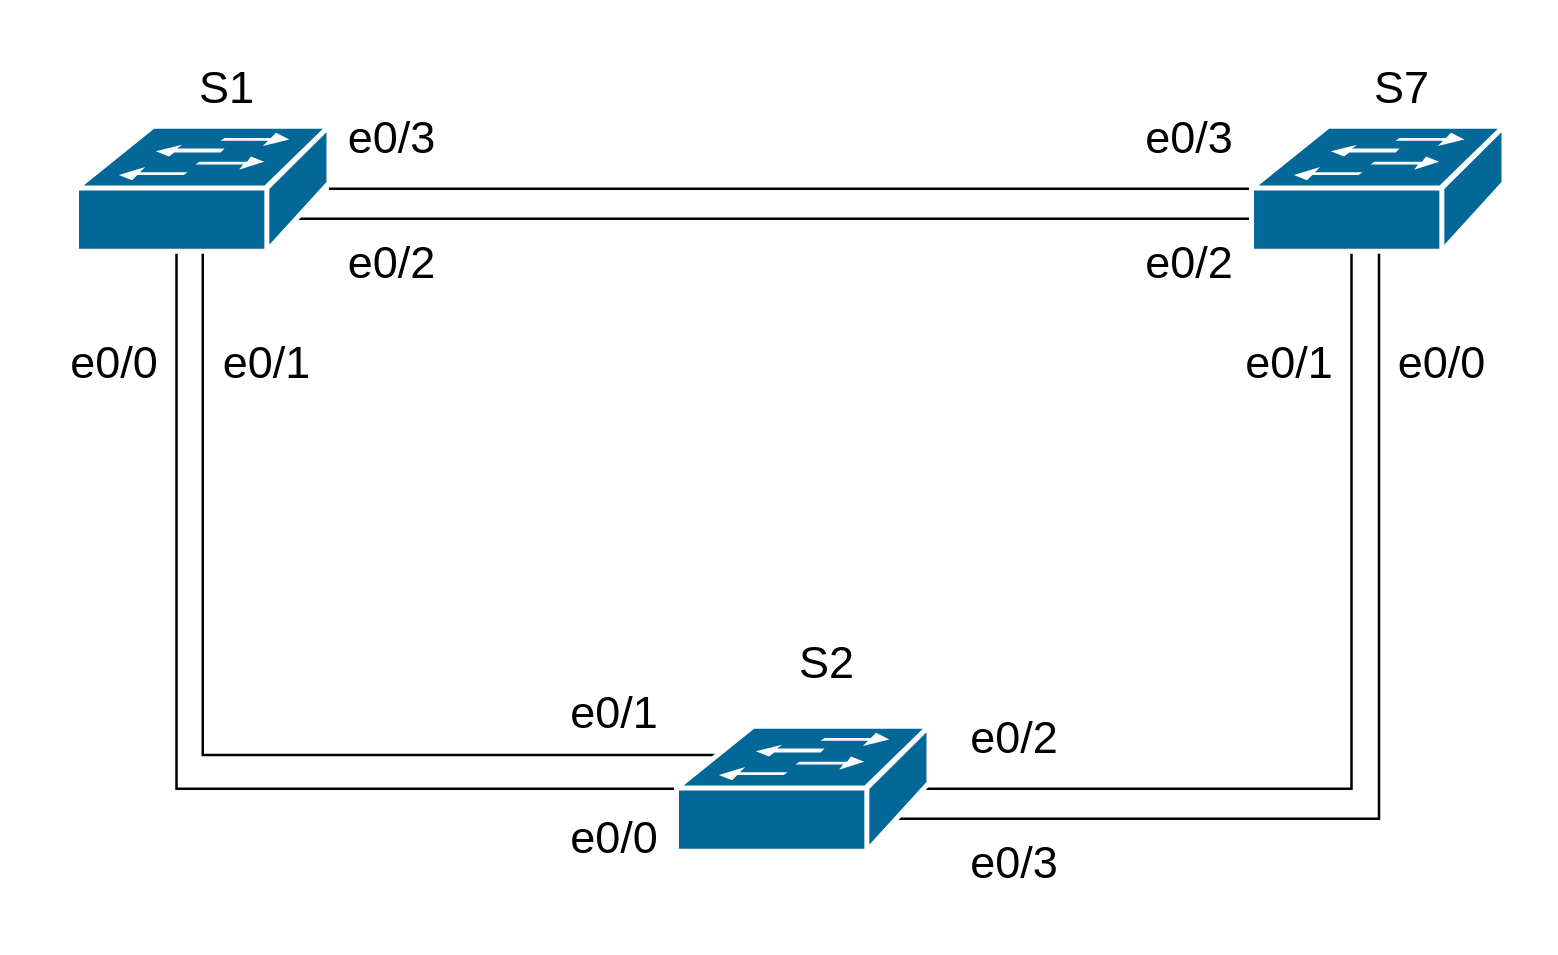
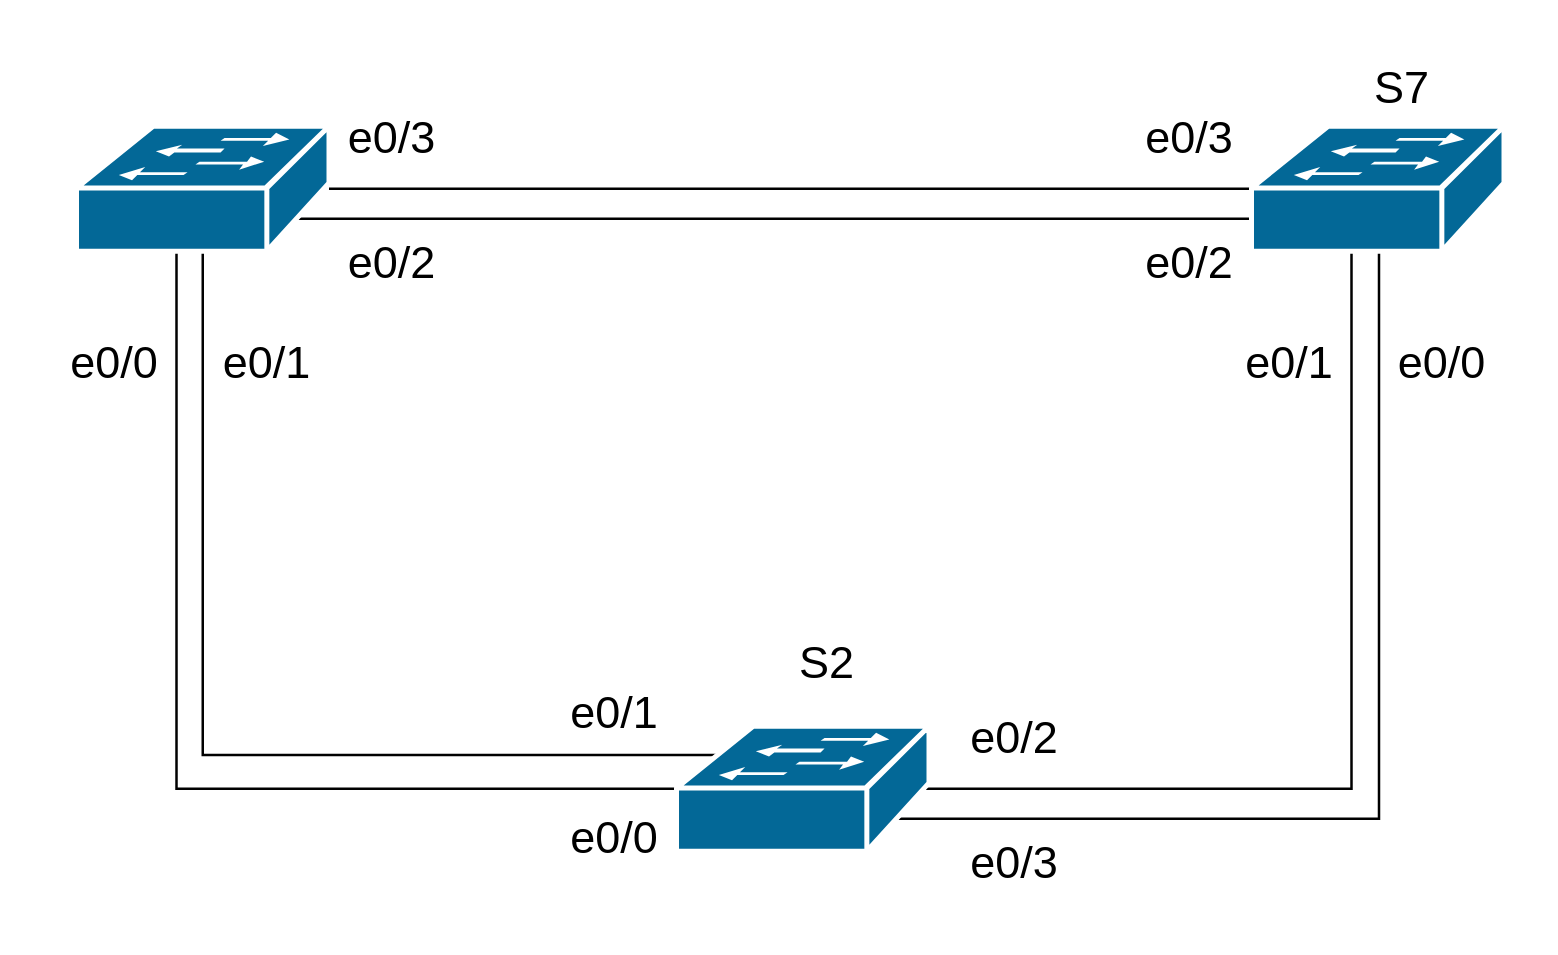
(226, 89) -> none
